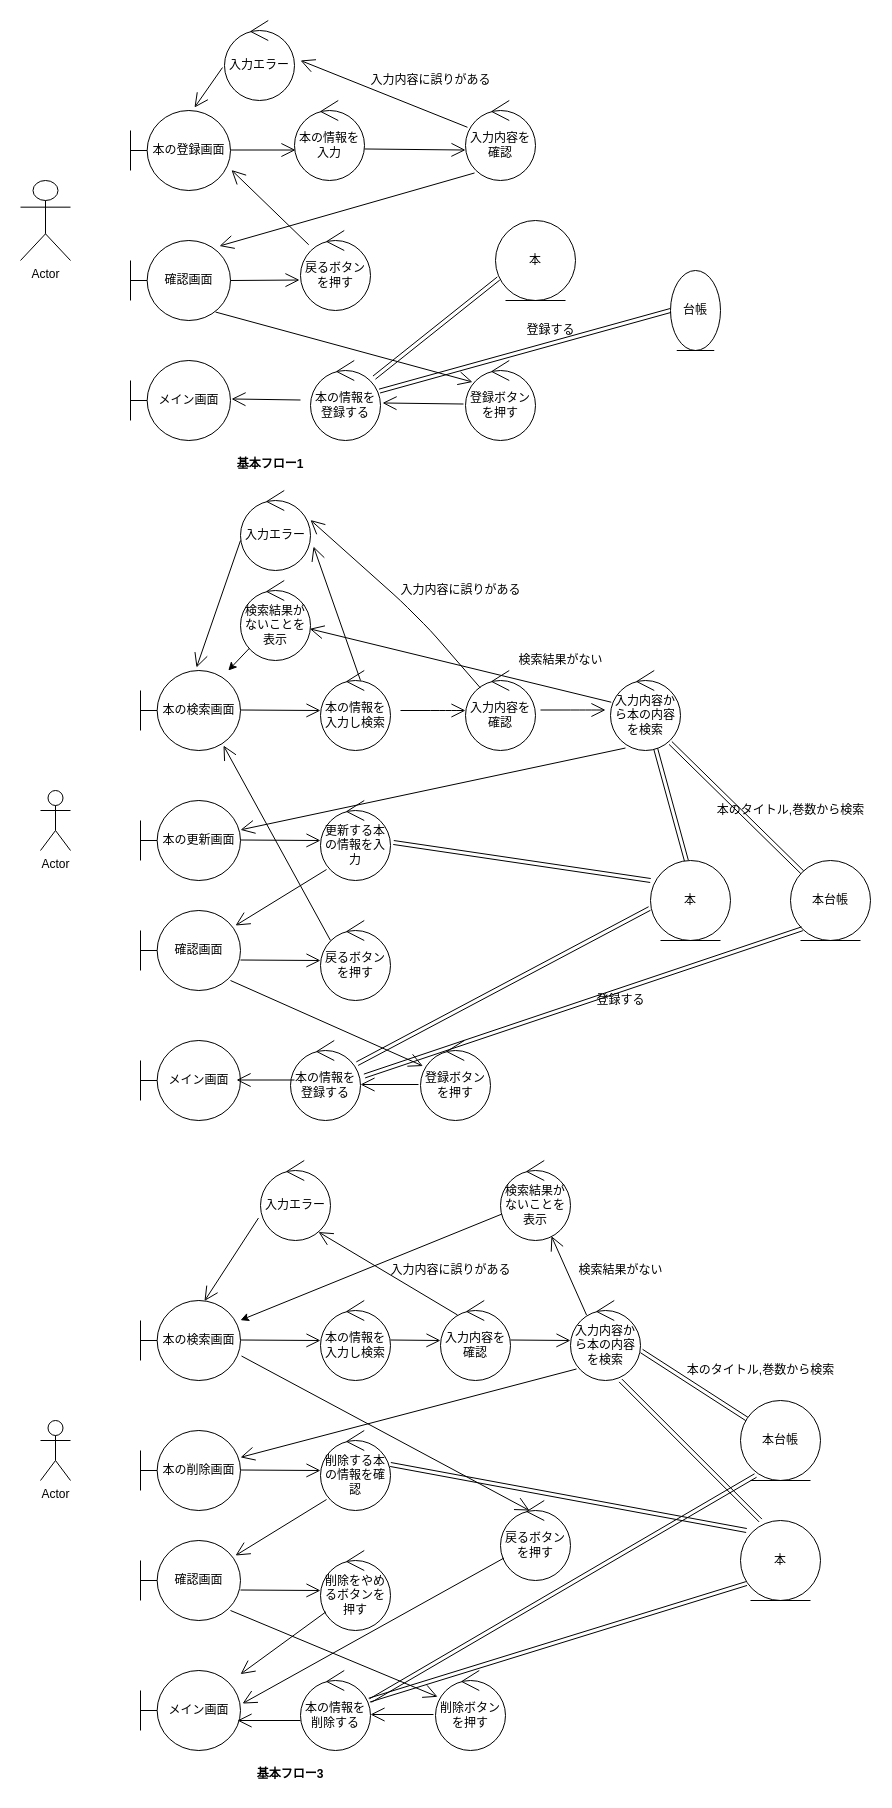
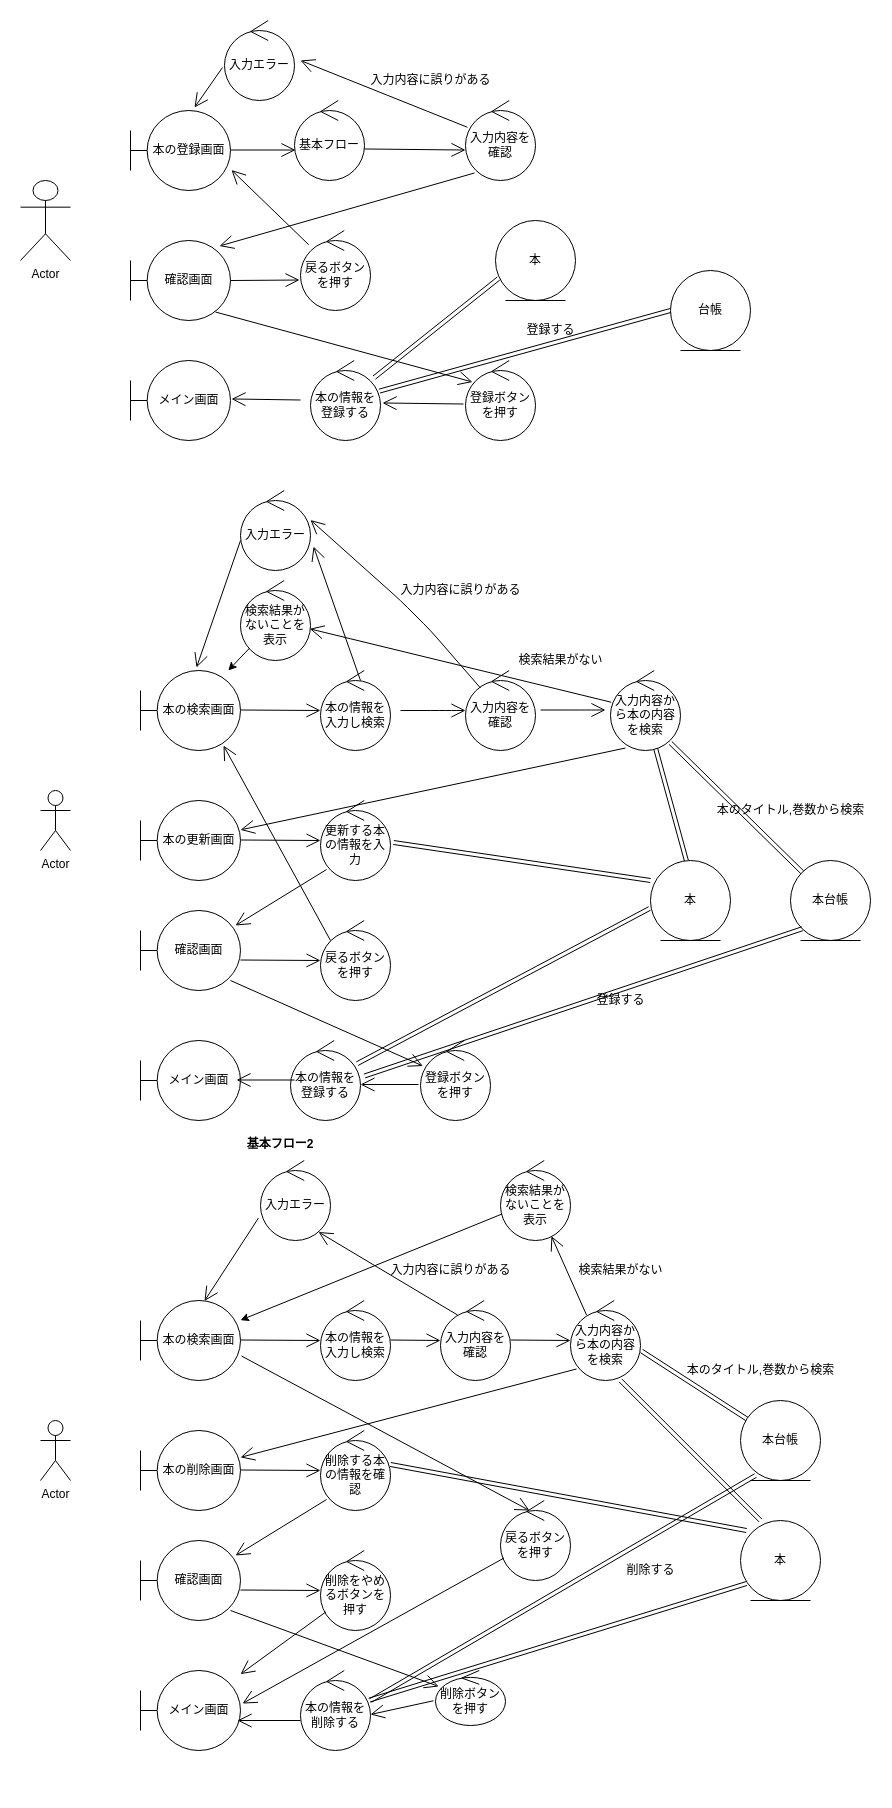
(330, 146) -> (330, 146)
(696, 311) -> (711, 311)
(271, 464) -> none
none -> (281, 1144)
none -> (651, 1571)
(471, 1711) -> (471, 1698)
(291, 1774) -> none
